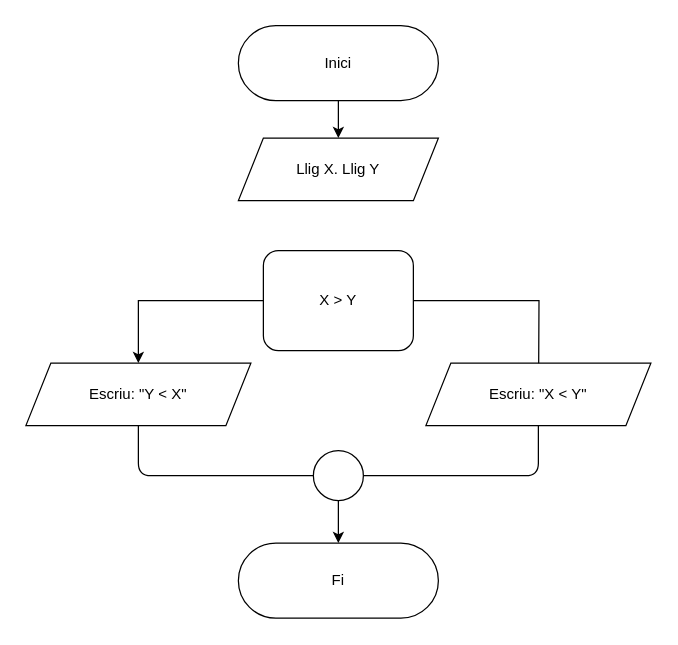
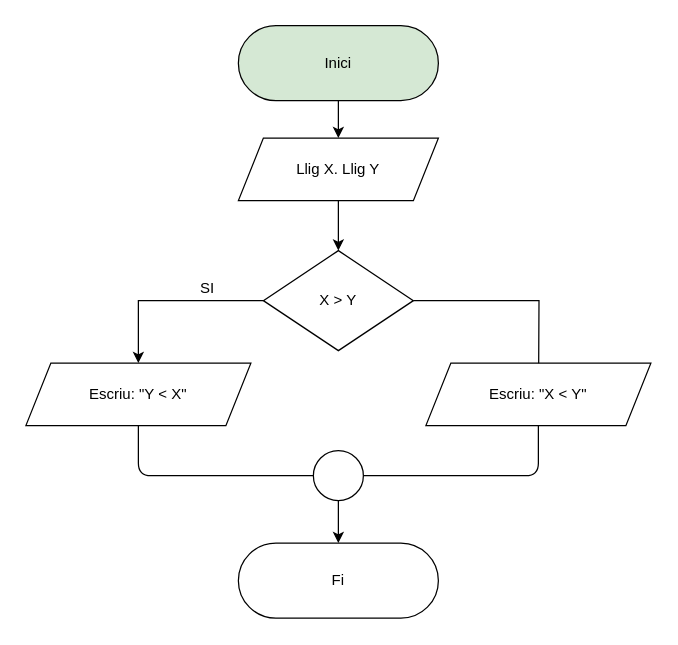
(338, 63) -> (338, 63)
none -> (338, 222)
none -> (207, 288)
(338, 301) -> (338, 301)
